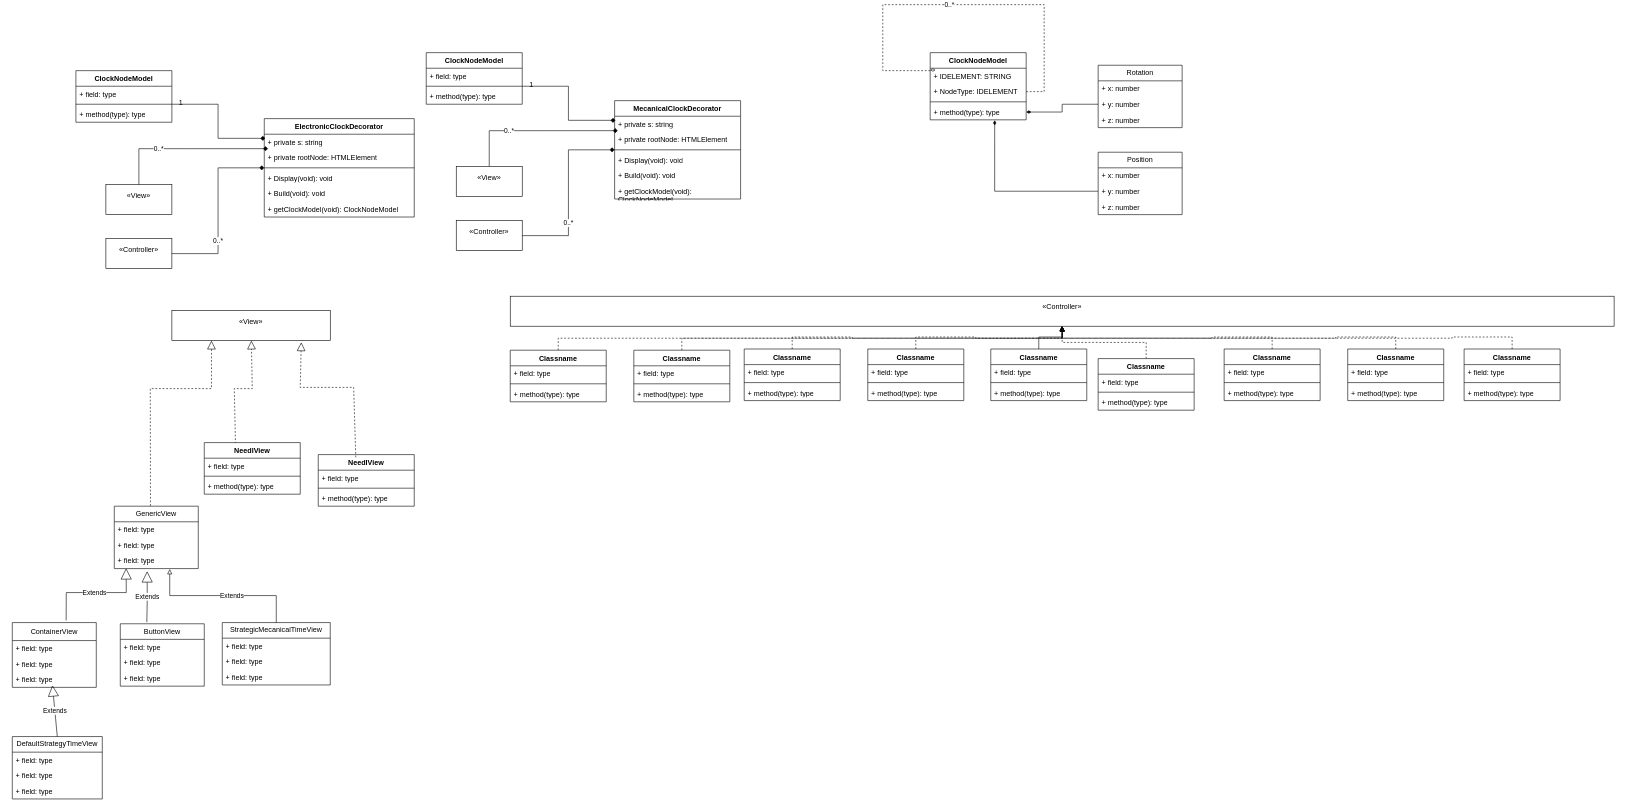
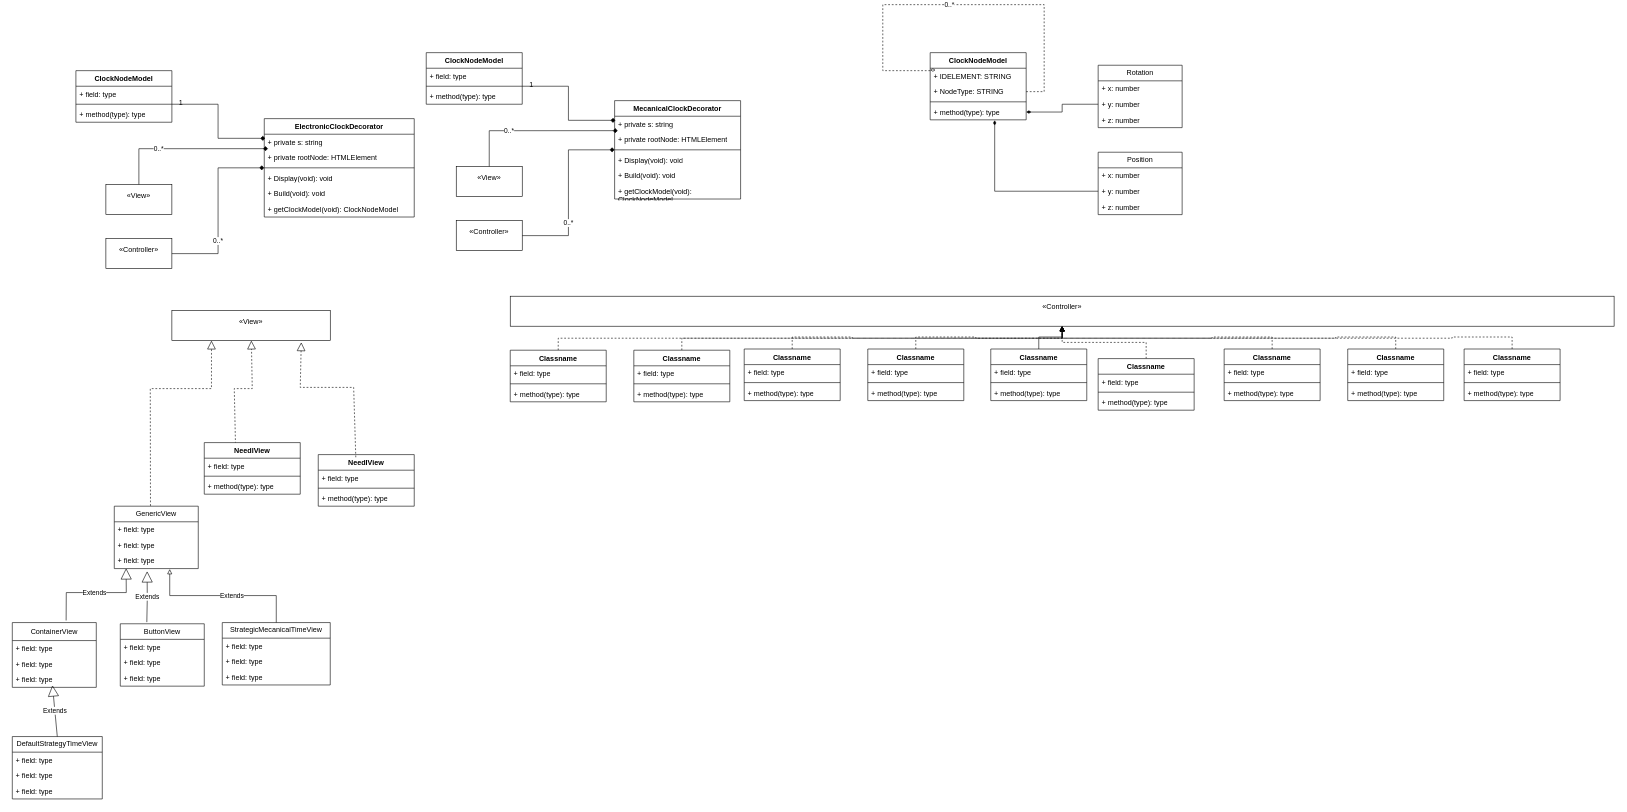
(973, 92) -> (967, 92)
